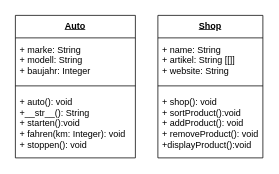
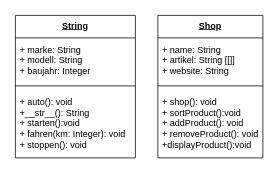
(75, 26) -> (75, 26)
